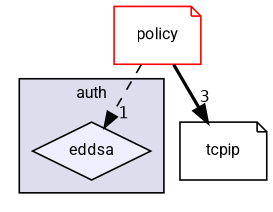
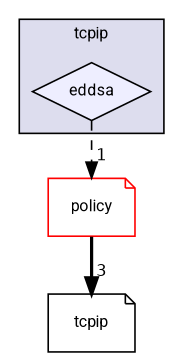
(127, 89) -> (92, 144)
(92, 94) -> (92, 35)
